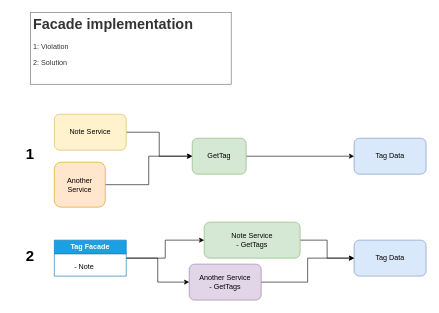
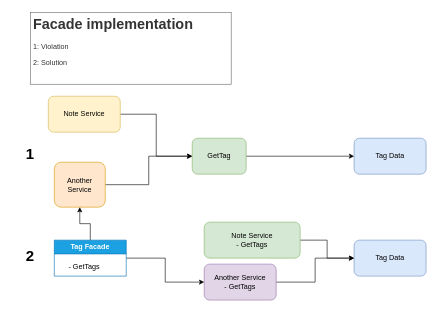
(90, 132) -> (84, 114)
(165, 240) -> (80, 224)
(84, 267) -> (84, 267)
(225, 282) -> (240, 282)
